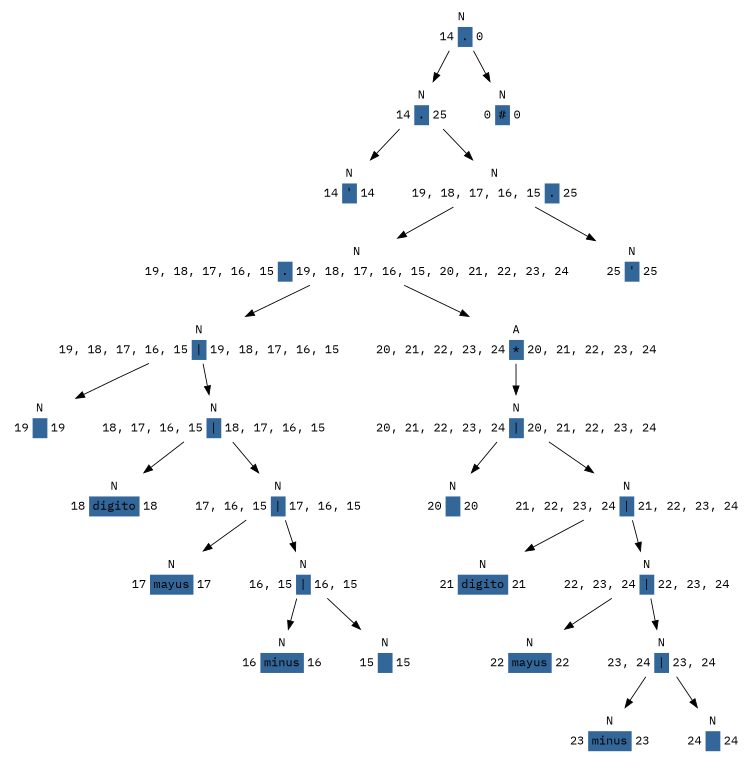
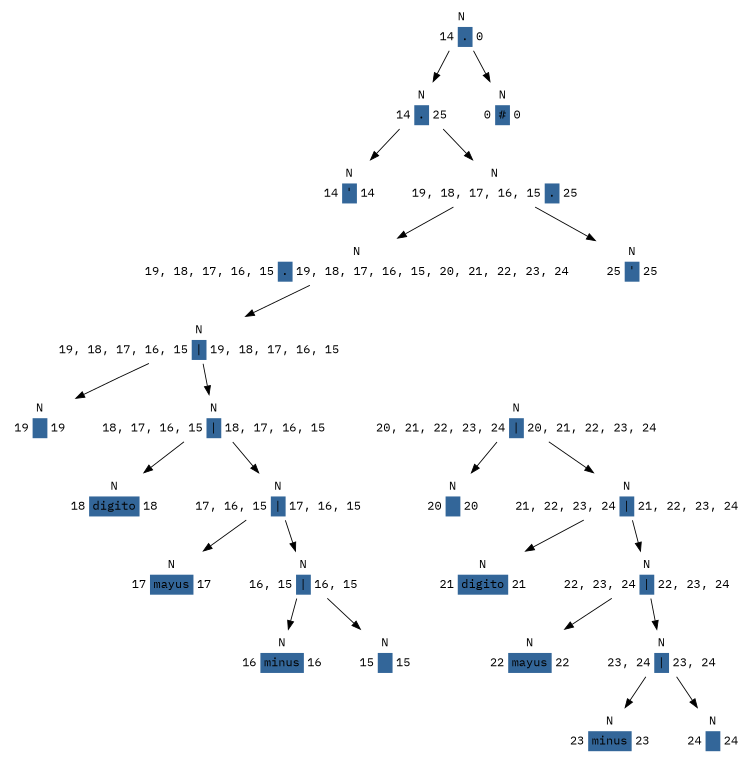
(516, 340) -> none
